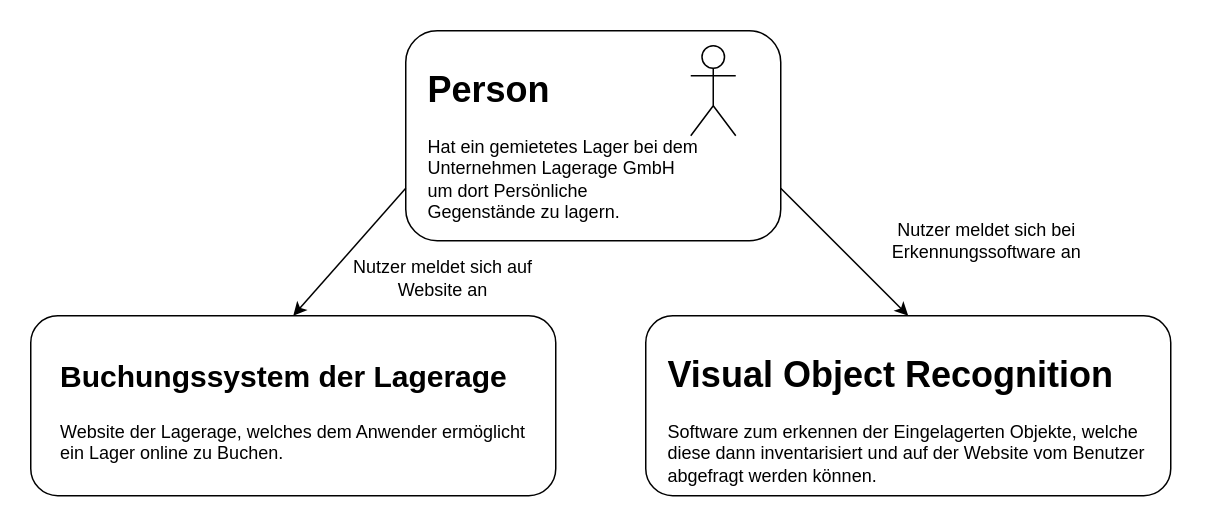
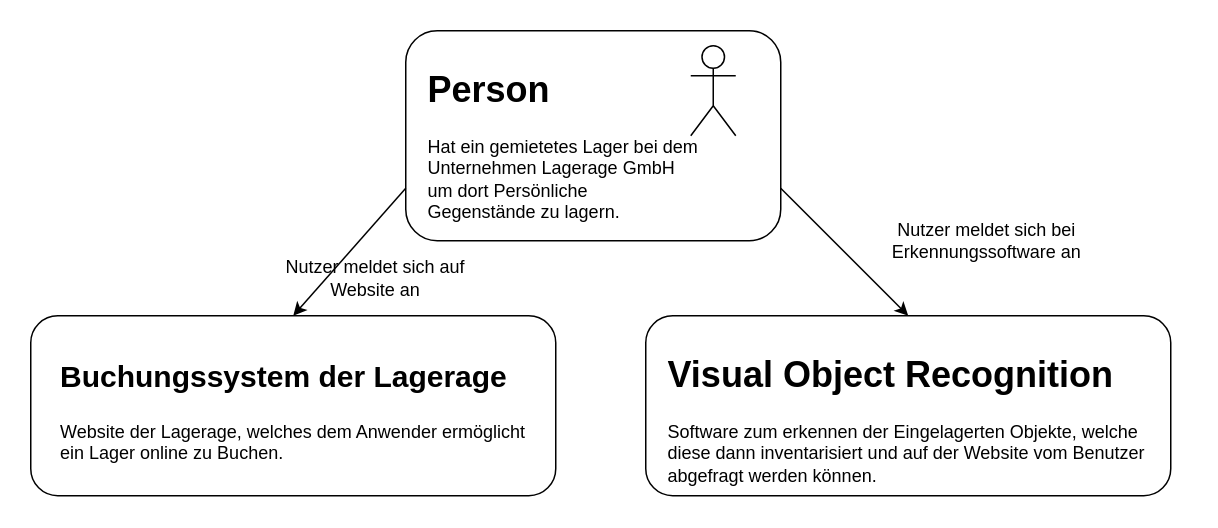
(443, 278) -> (376, 278)
